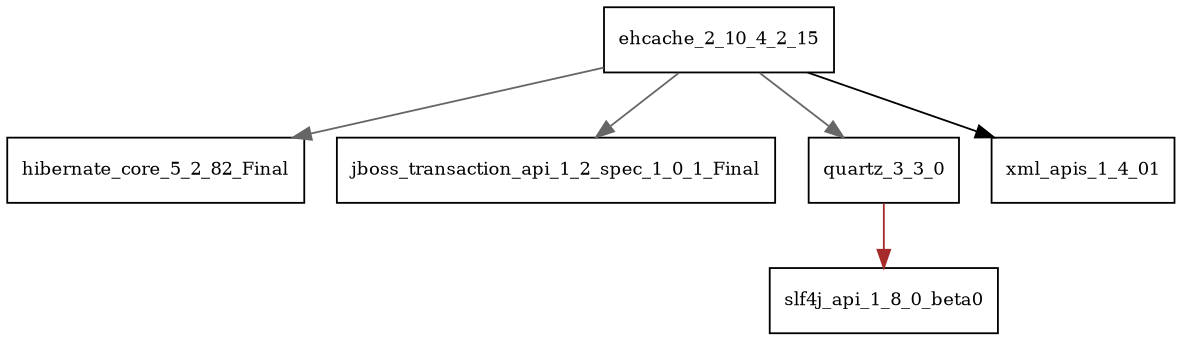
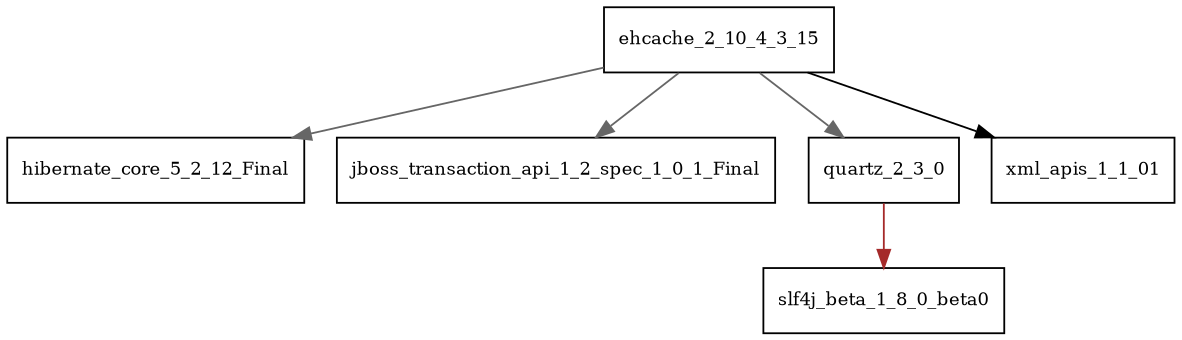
(719, 40) -> (719, 40)
(156, 170) -> (156, 170)
(884, 170) -> (884, 170)
(1083, 170) -> (1083, 170)
(884, 301) -> (884, 301)
